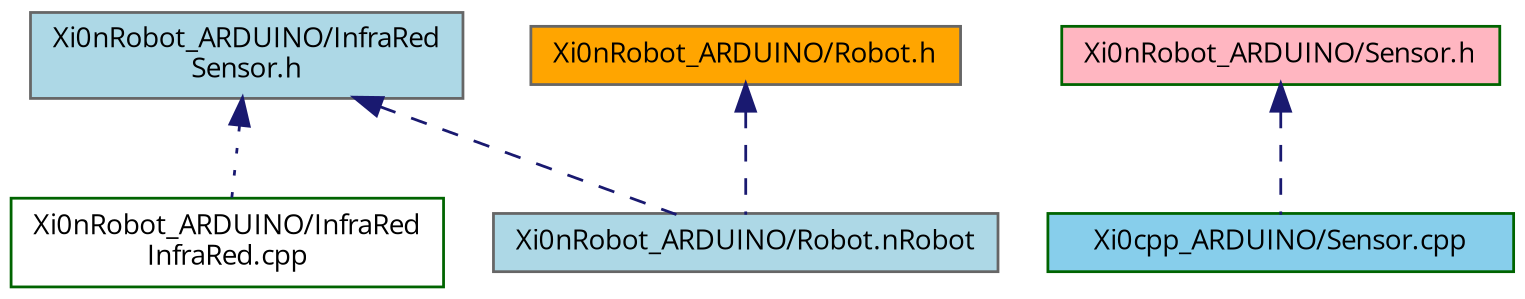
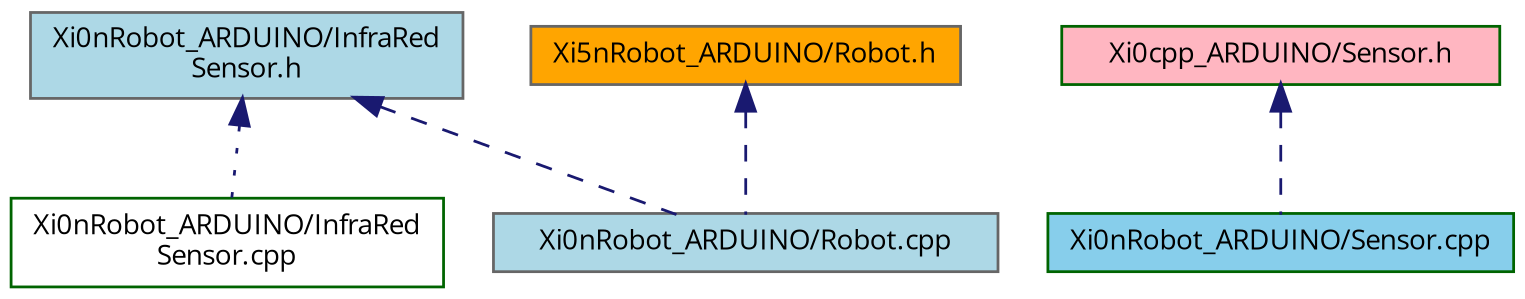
(746, 55) -> (746, 55)
(1281, 55) -> (1281, 55)
(227, 243) -> (227, 243)
(746, 243) -> (746, 243)
(1281, 243) -> (1281, 243)
